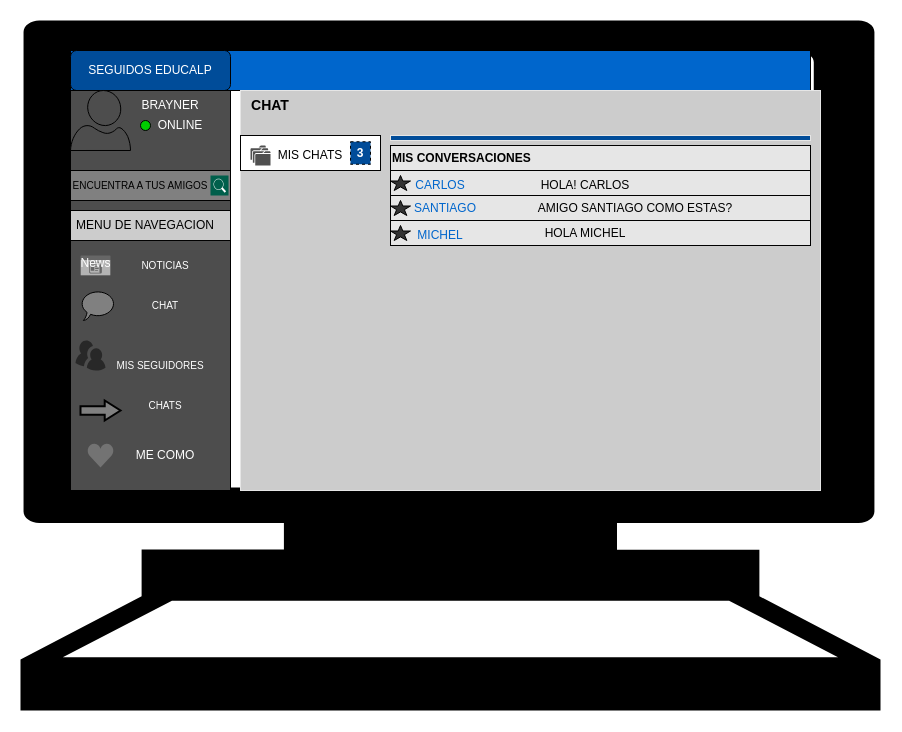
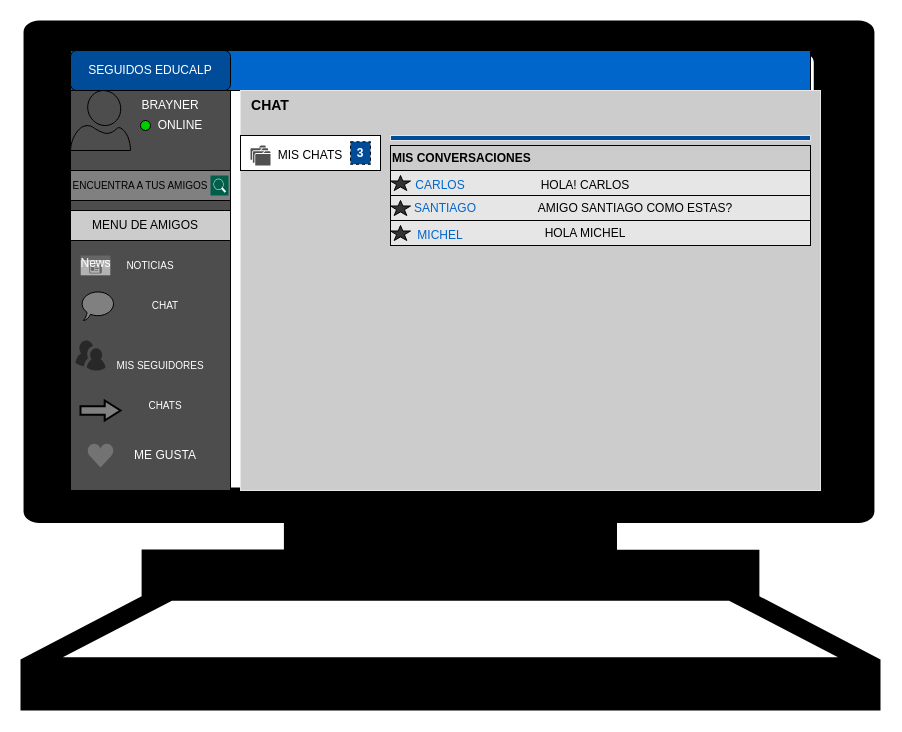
(601, 158) -> (601, 158)
(146, 226) -> (146, 226)
(166, 266) -> (151, 266)
(166, 456) -> (166, 456)
